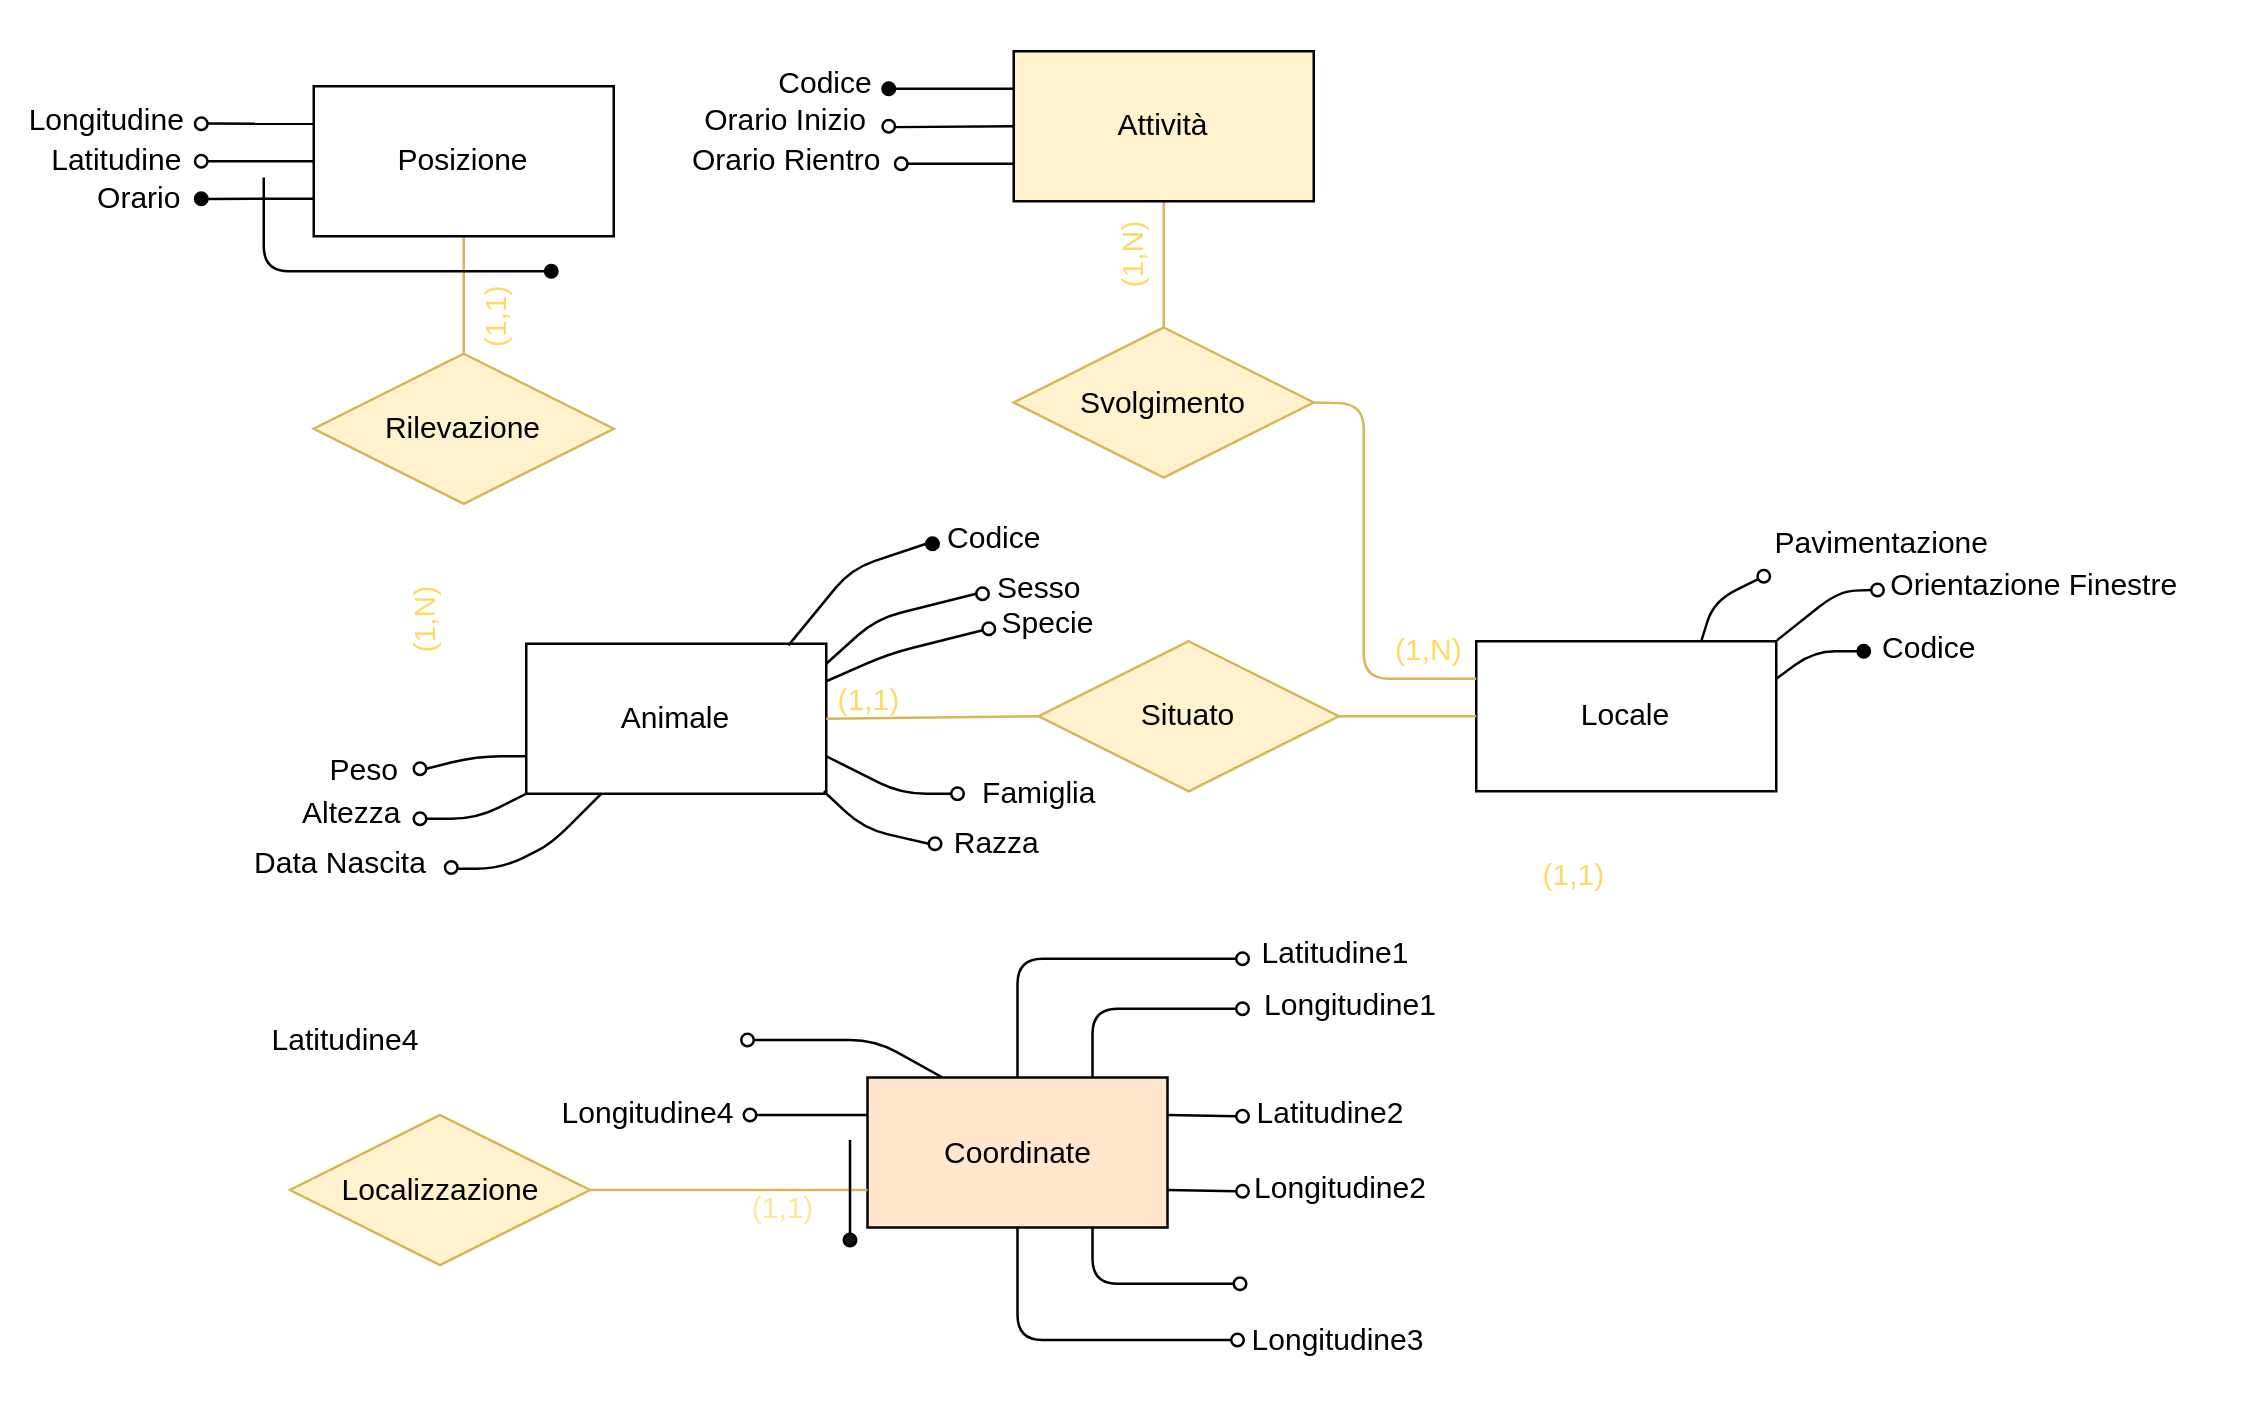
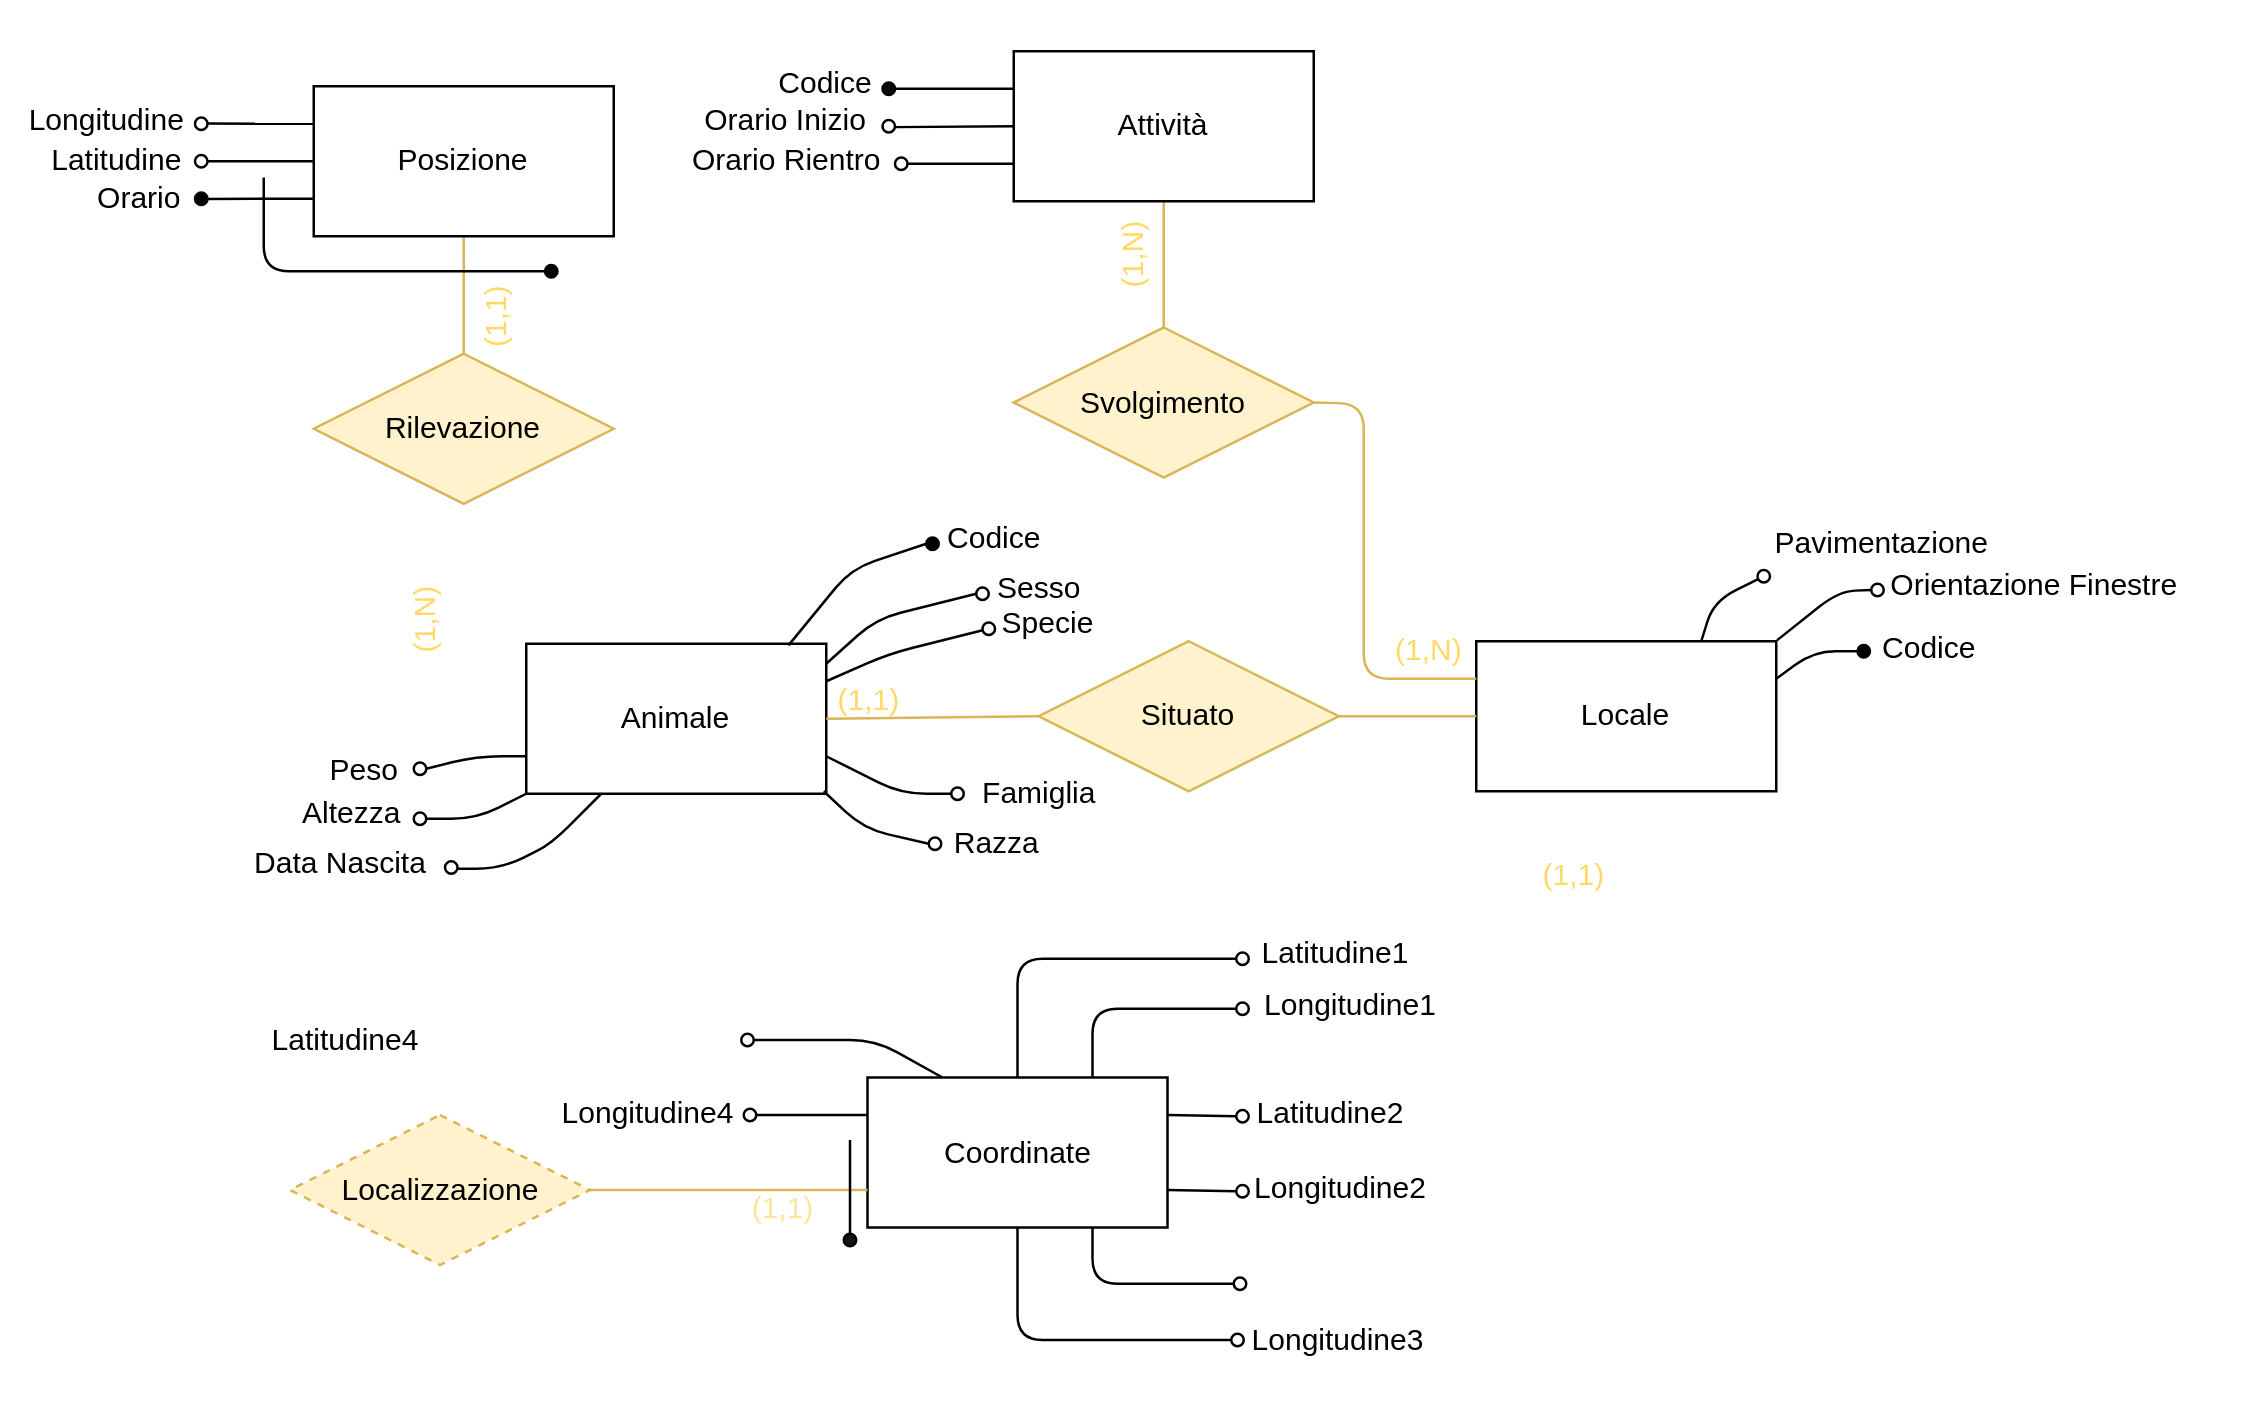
(1164, 126) -> (1164, 126)
(1018, 1153) -> (1018, 1153)
(440, 1190) -> (440, 1190)
